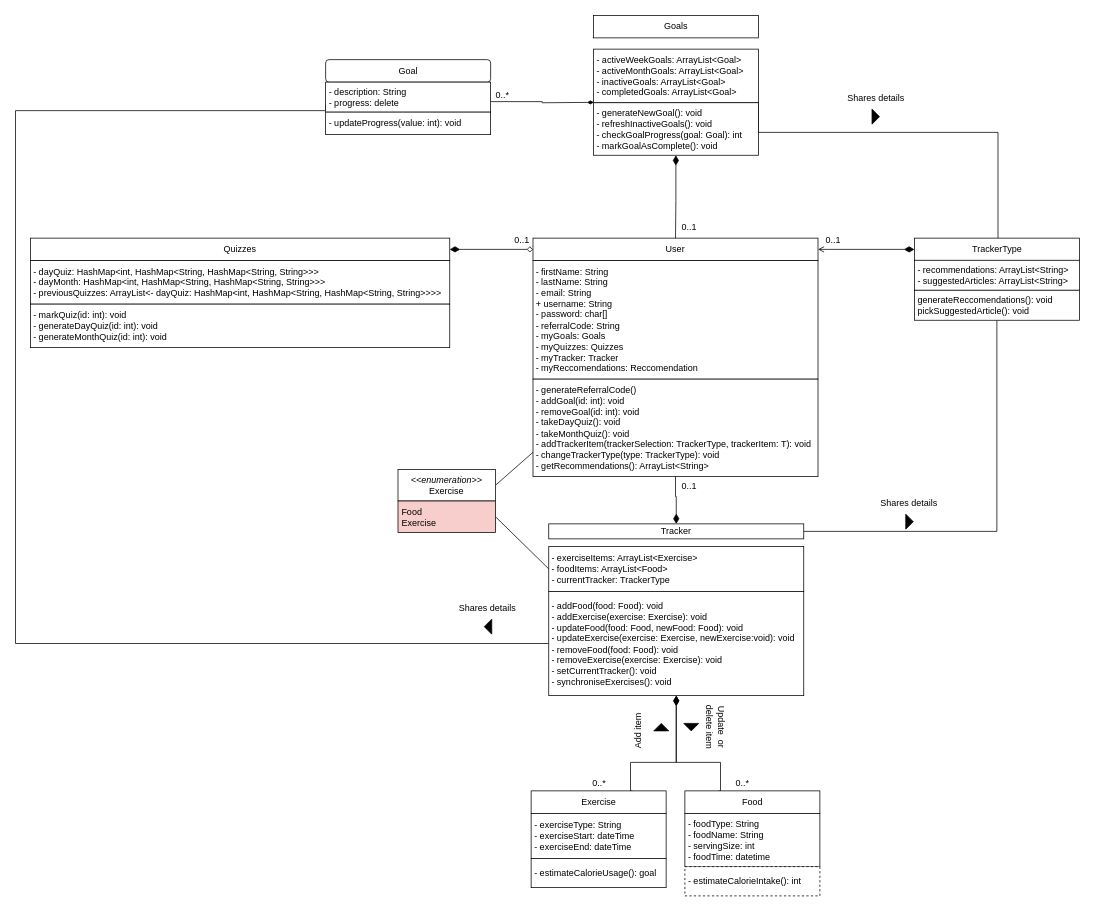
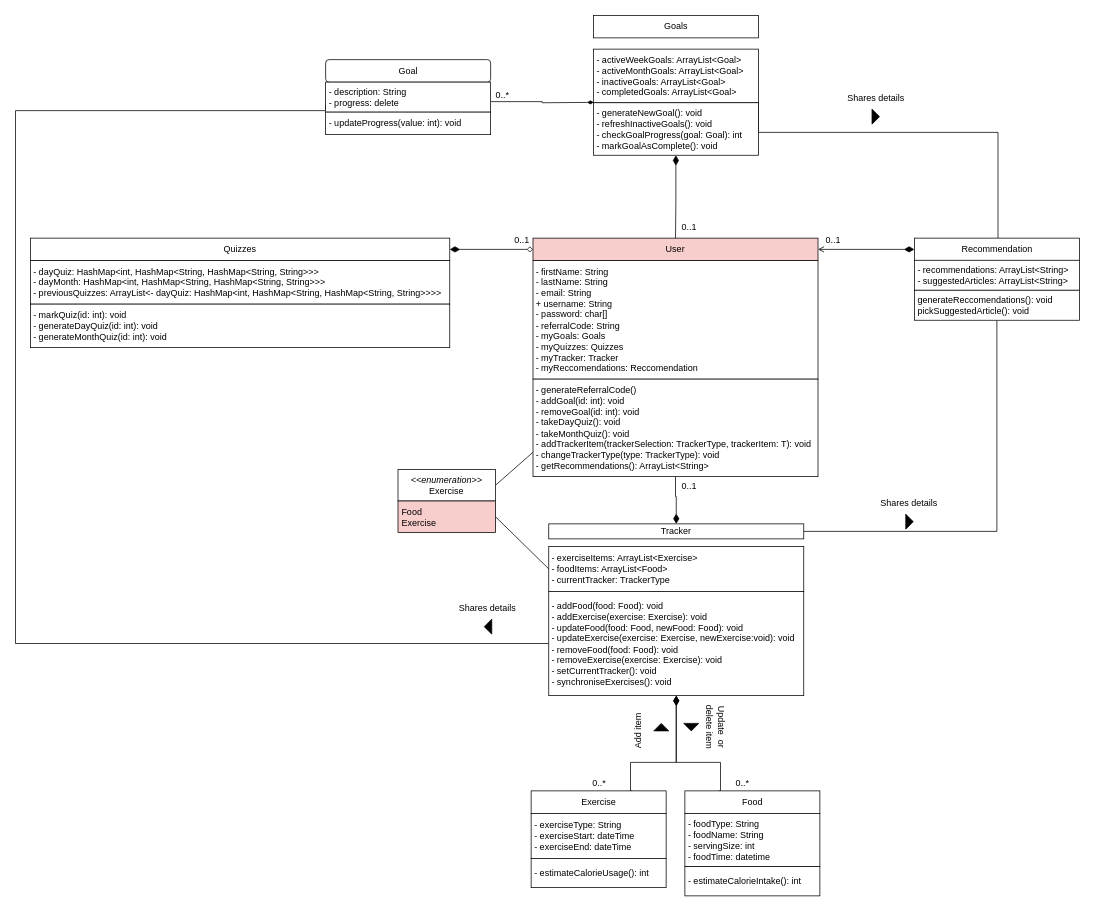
(675, 249) -> (675, 249)
(997, 249) -> (997, 249)
(600, 873) -> (599, 873)
(752, 881) -> (752, 881)
